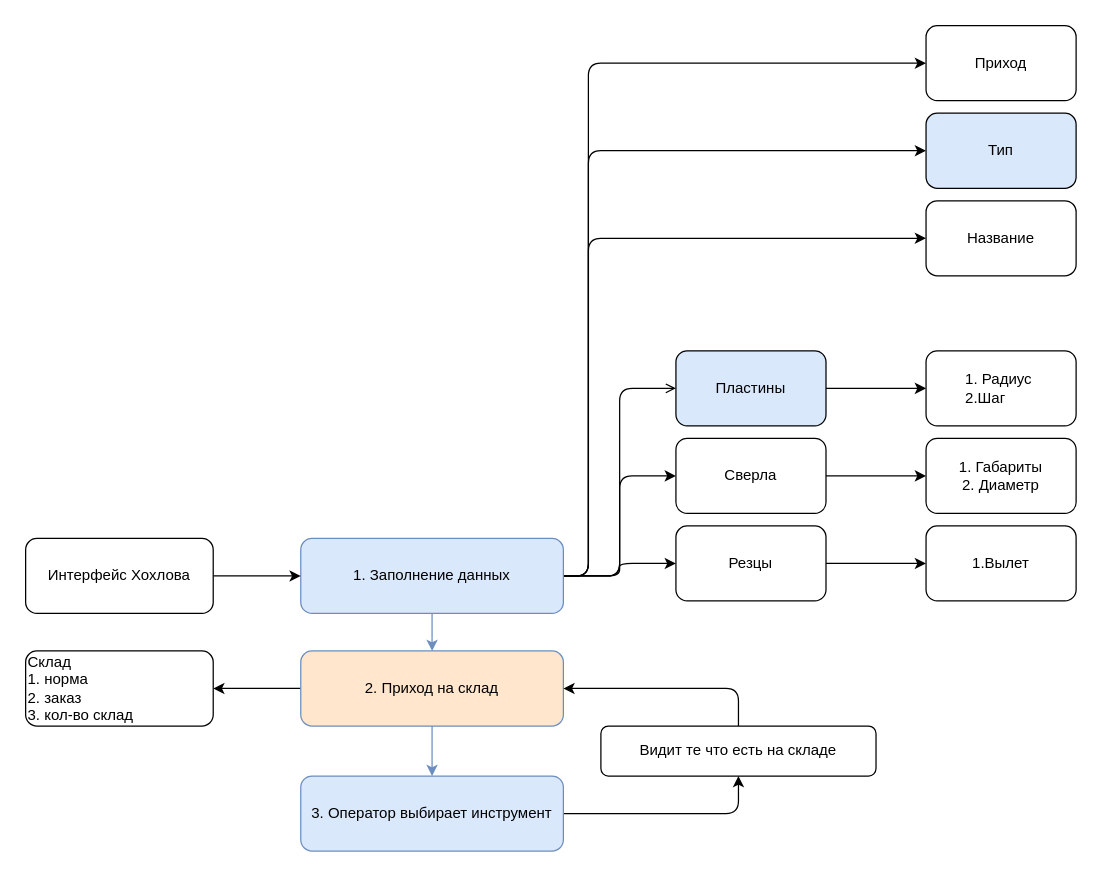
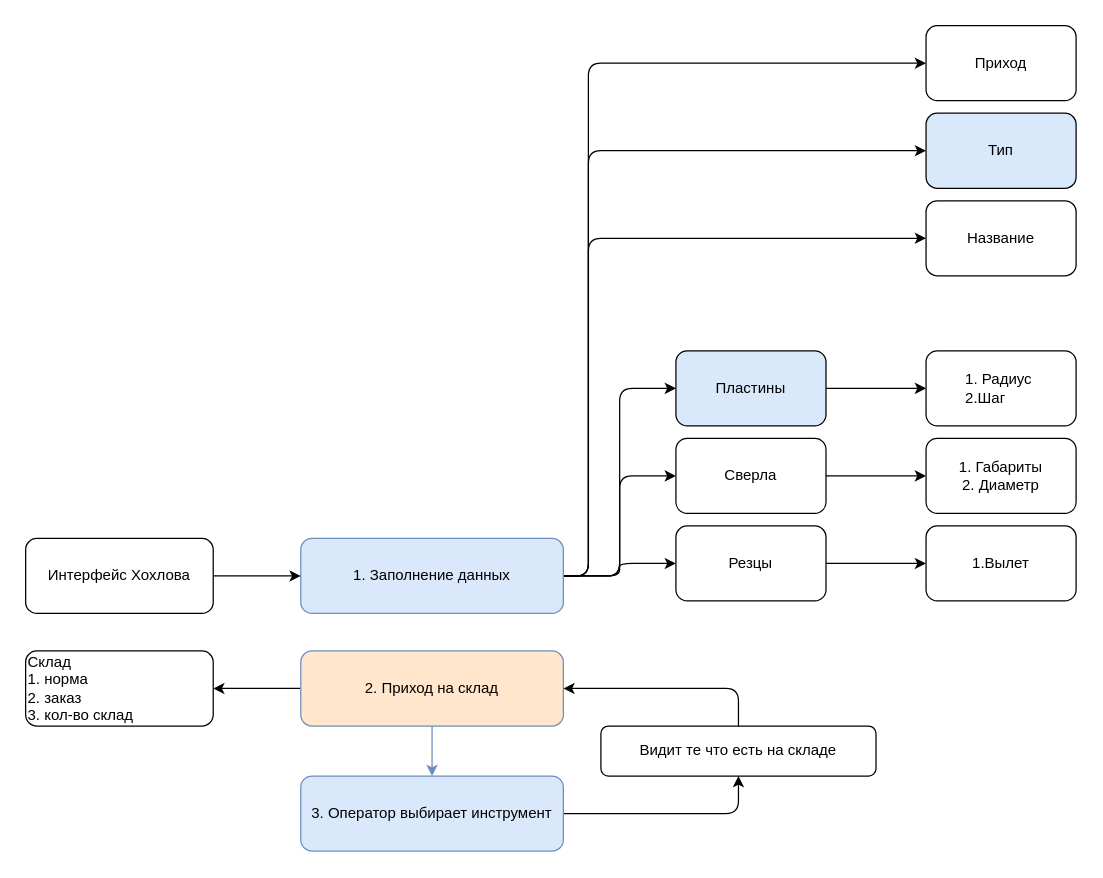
(668, 388) -> (666, 388)
(432, 633) -> none
